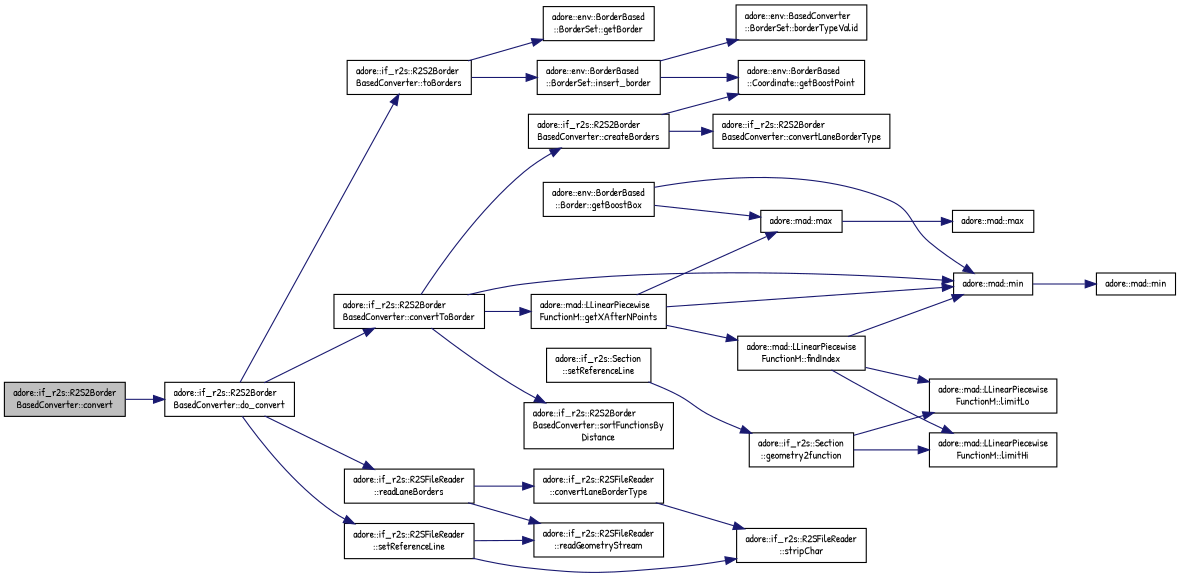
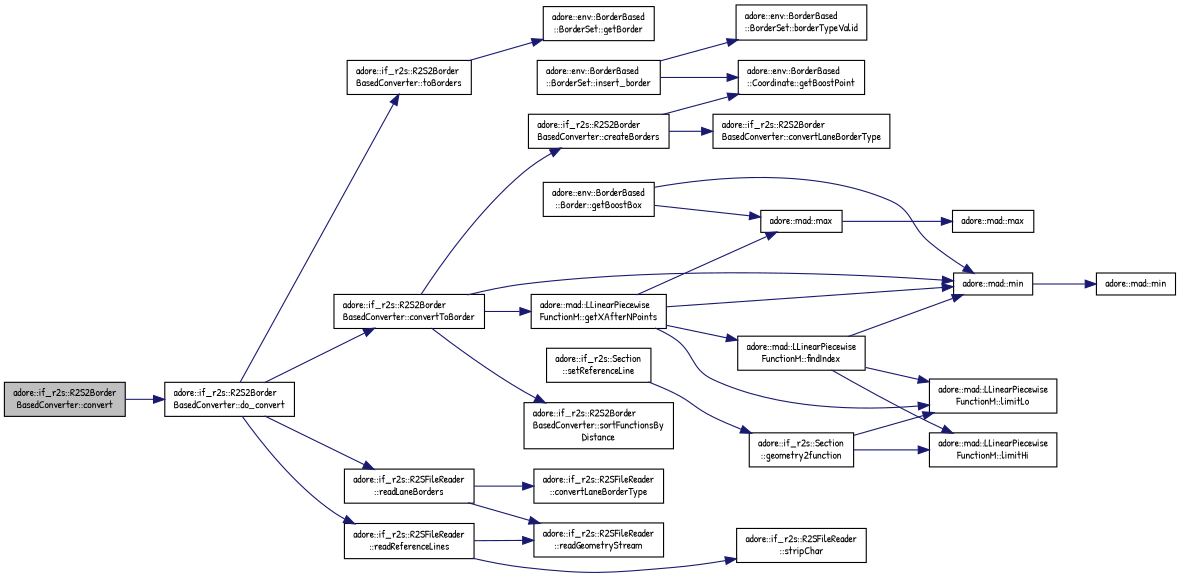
(801, 23) -> (801, 23)
(499, 77) -> none
none -> (775, 399)
(695, 514) -> none
(409, 541) -> (409, 541)
